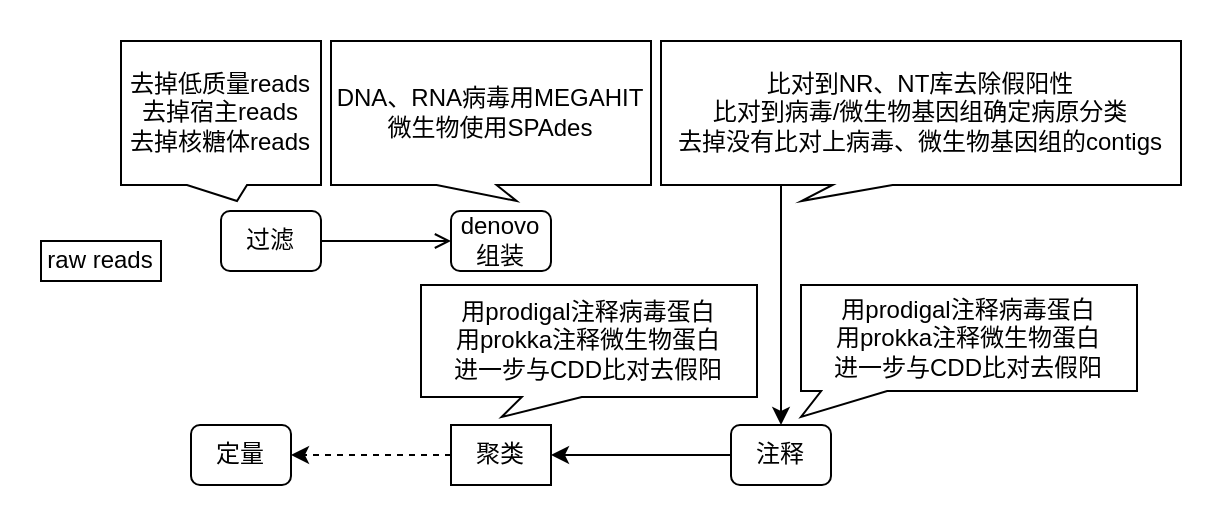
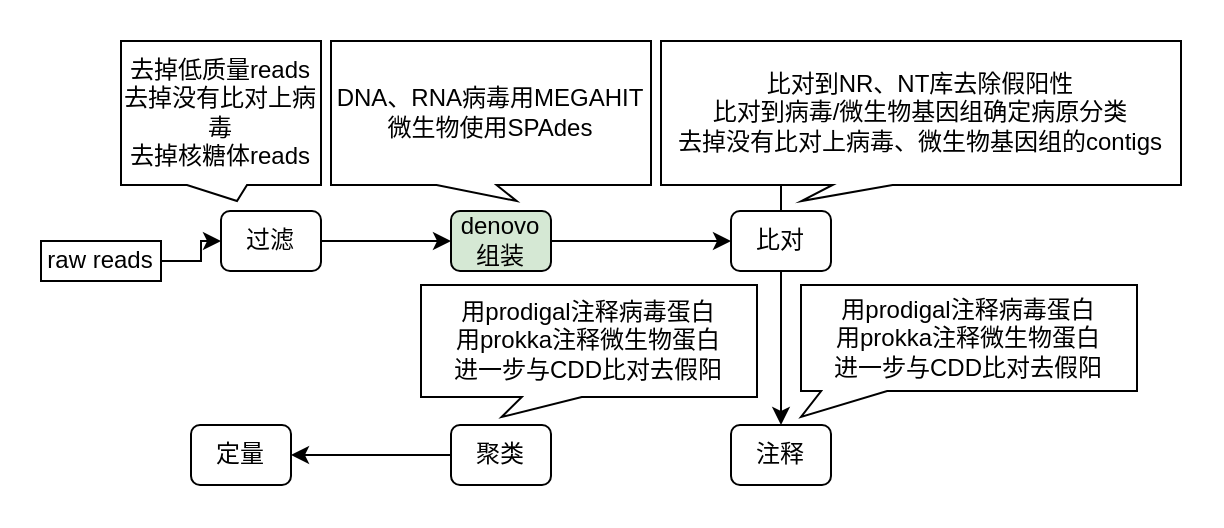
(221, 113) -> (221, 113)
(438, 241) -> (436, 241)
(501, 241) -> (501, 241)
none -> (634, 241)
none -> (781, 241)
none -> (194, 261)
(377, 455) -> (377, 455)
(501, 455) -> (501, 455)
(648, 455) -> none
